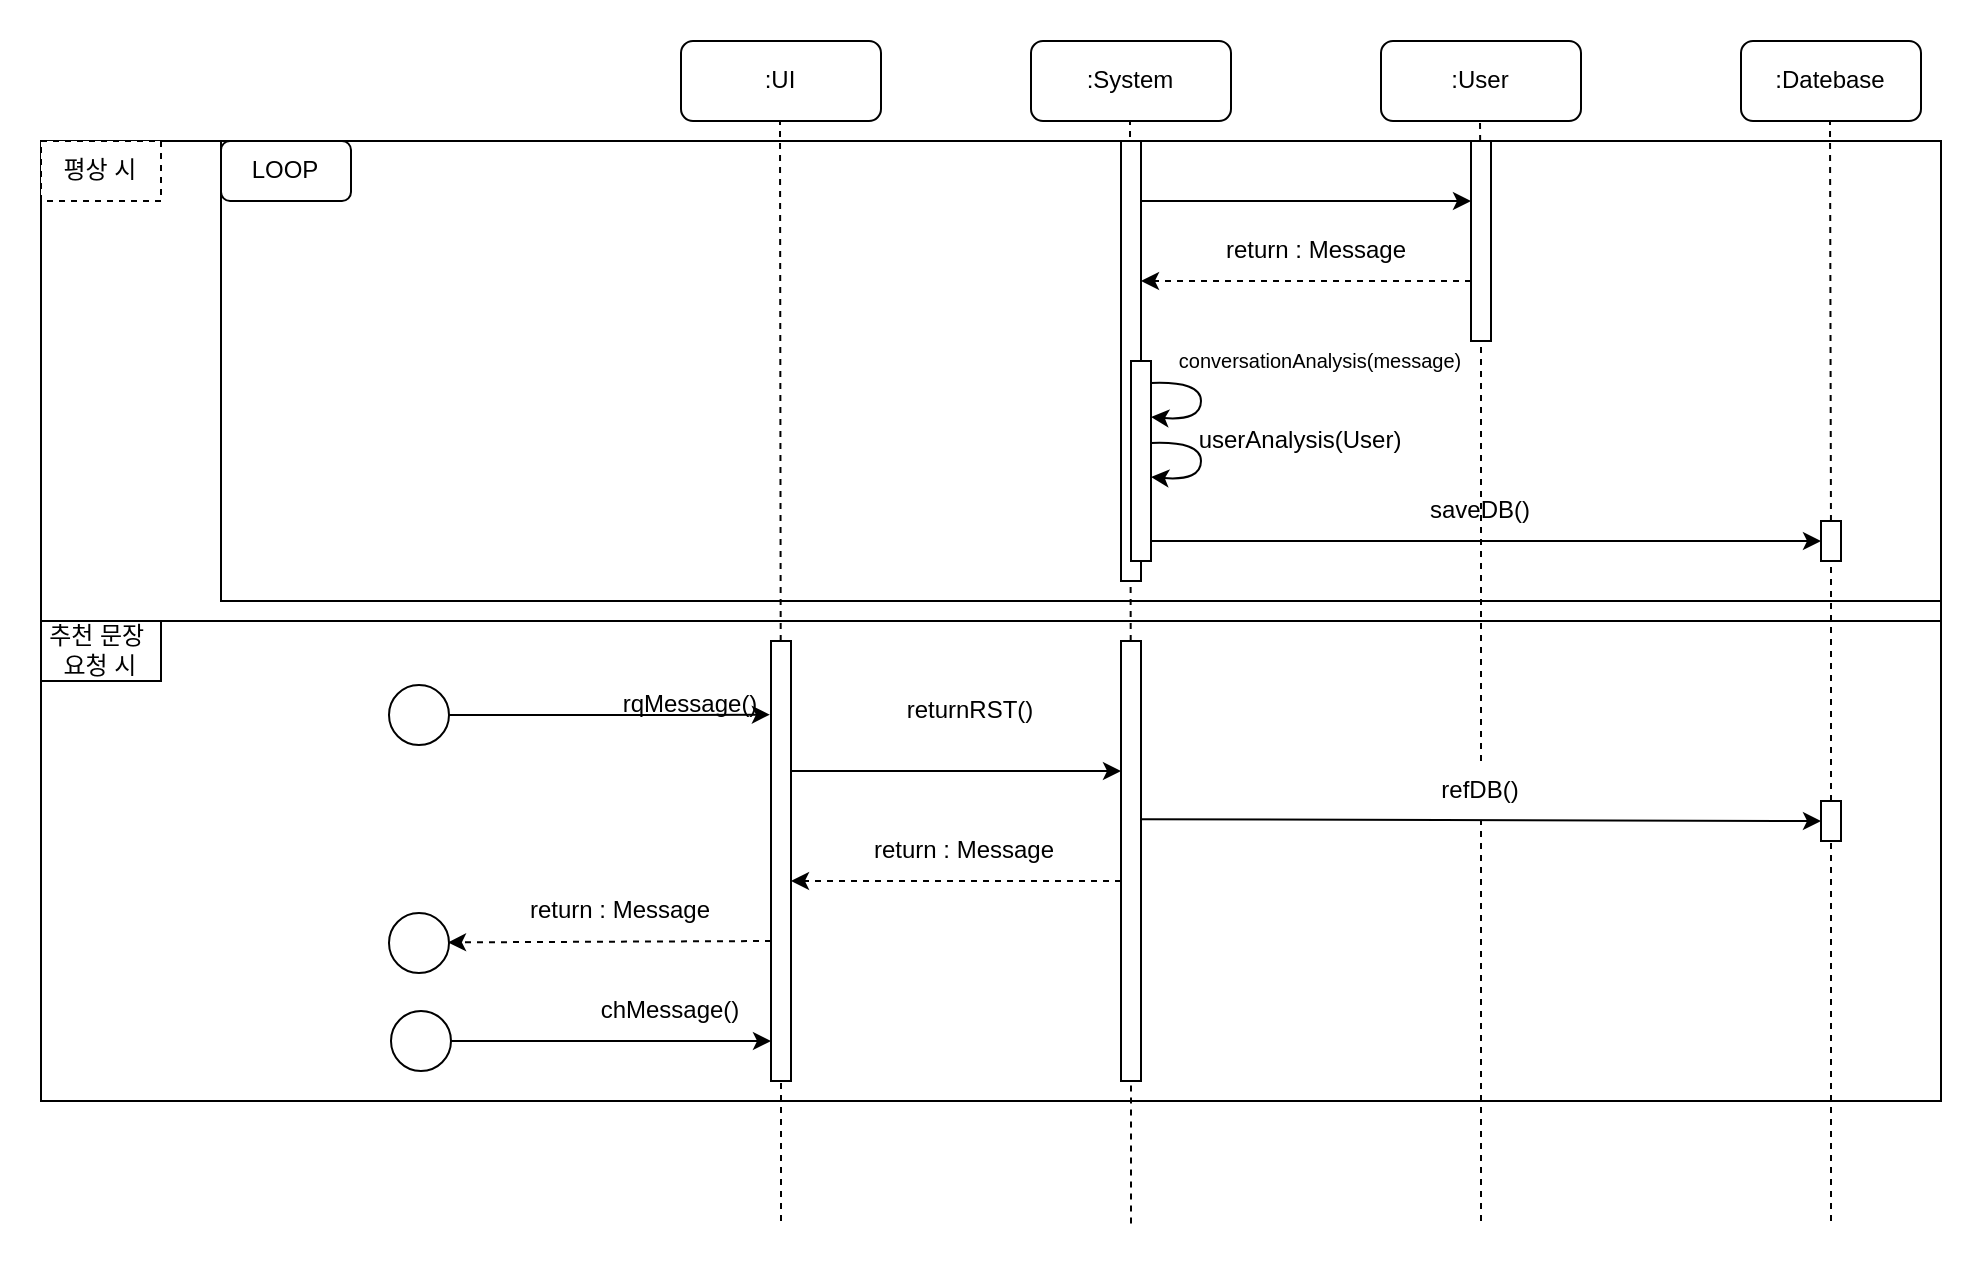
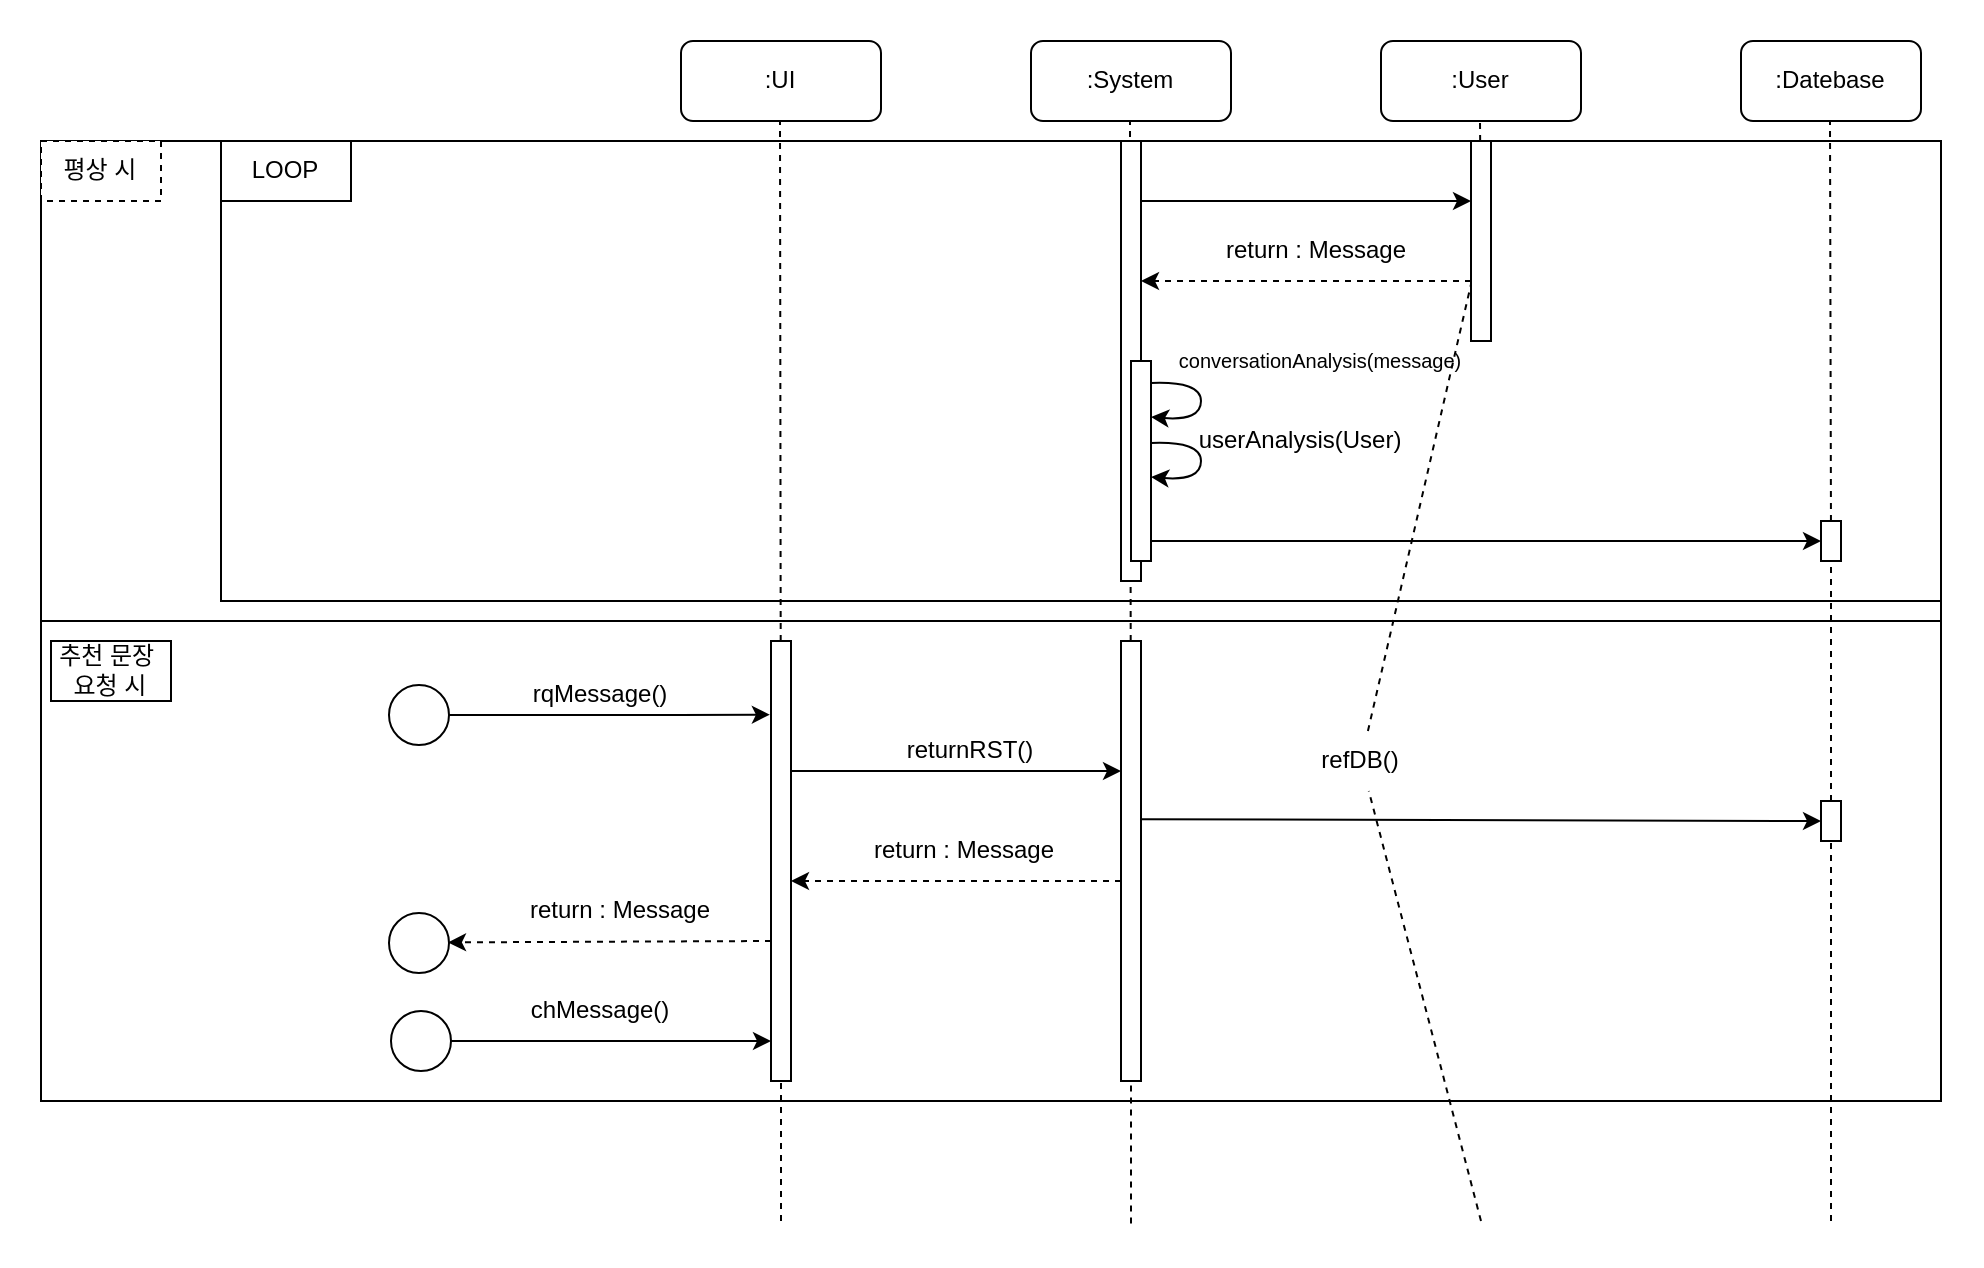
(286, 171) -> (286, 171)
(1481, 511) -> none
(101, 651) -> (111, 671)
(691, 705) -> (601, 695)
(971, 711) -> (971, 751)
(1481, 791) -> (1361, 761)
(671, 1011) -> (601, 1011)
